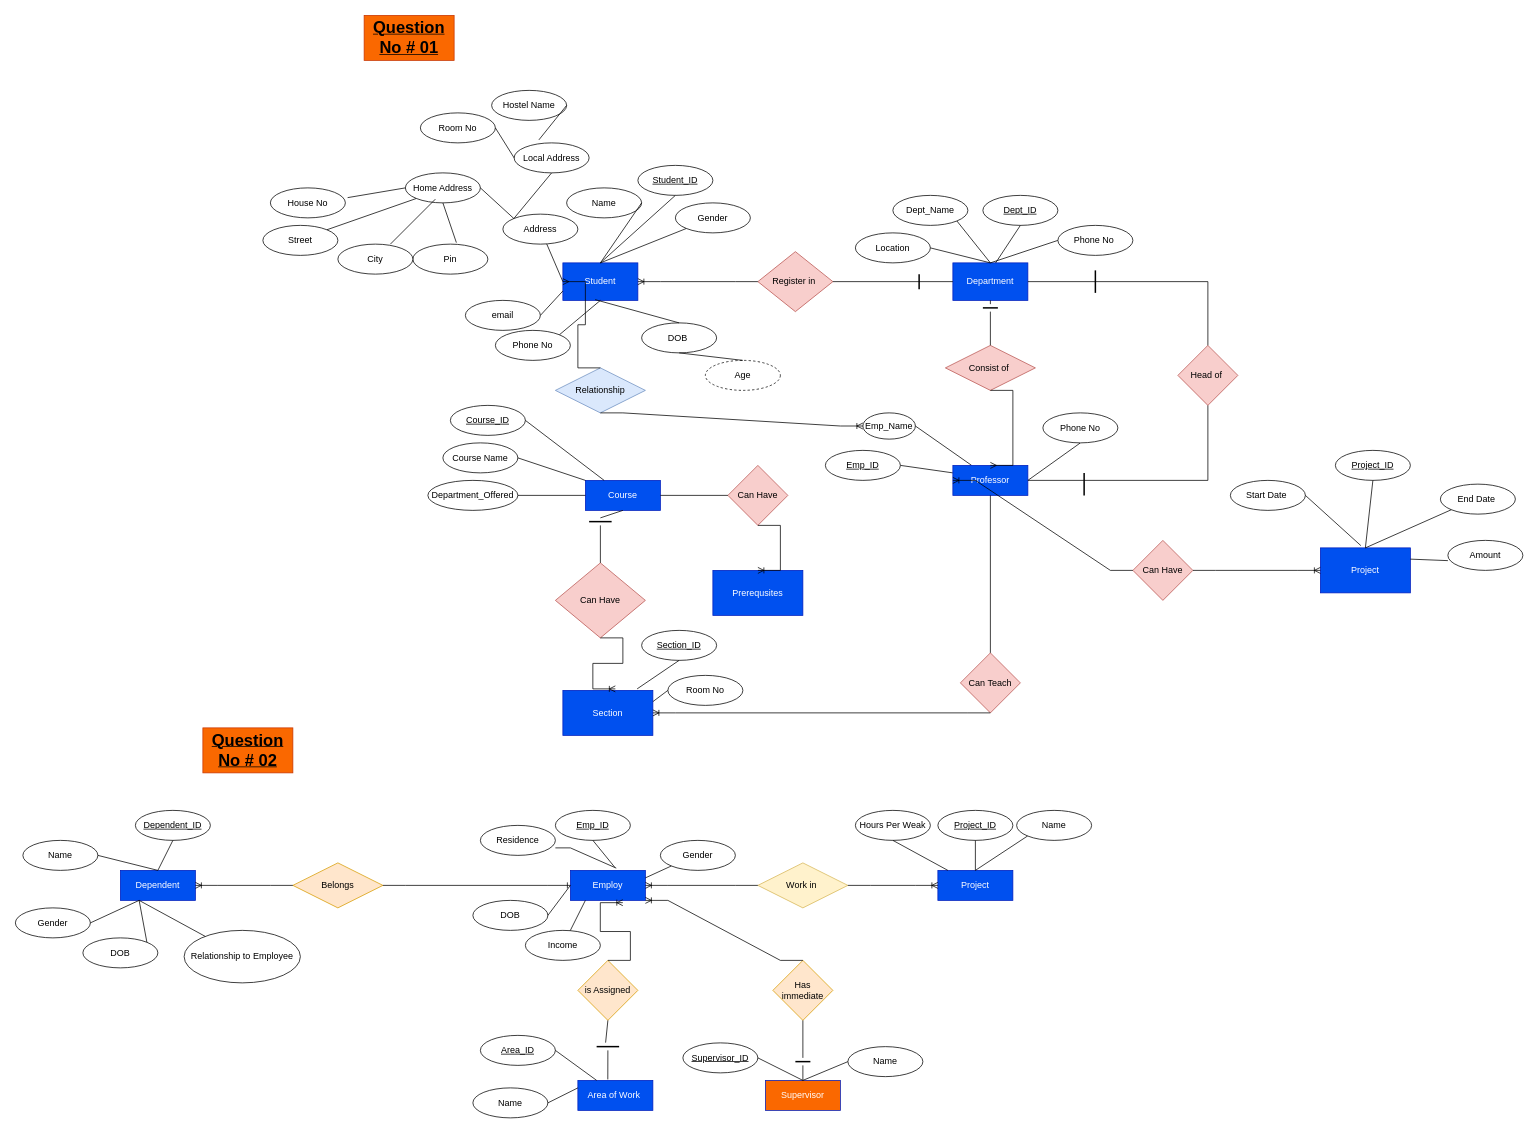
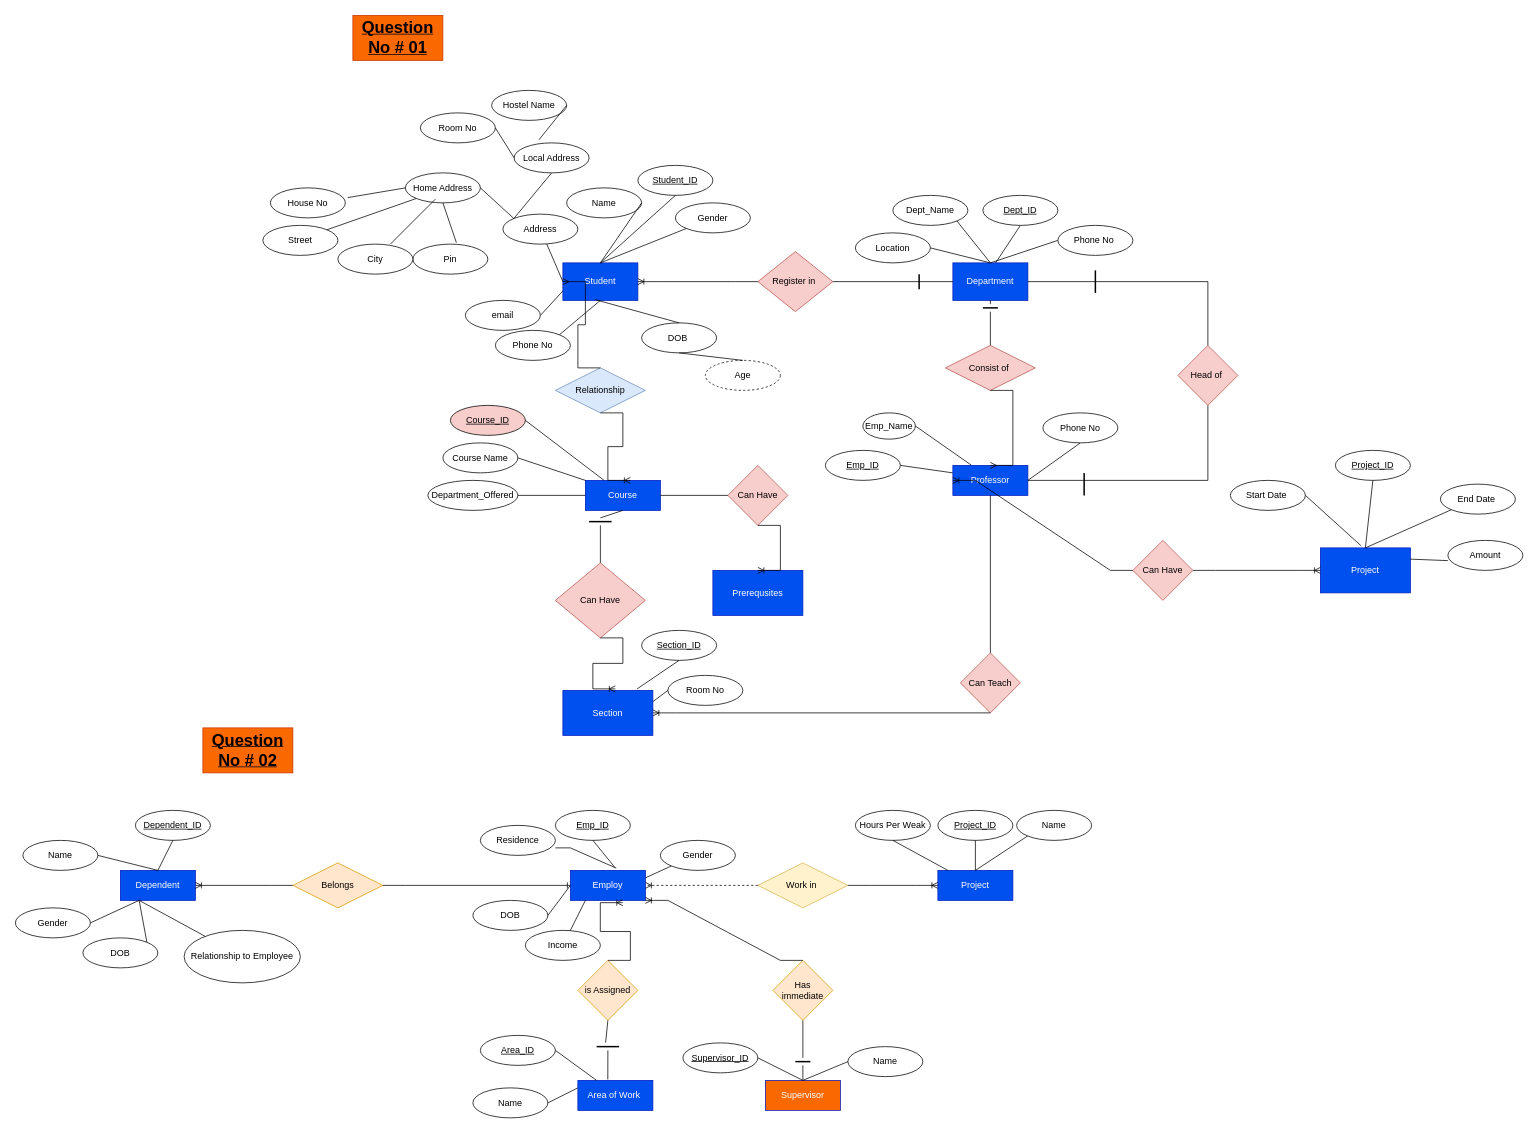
(409, 38) -> (398, 38)
(730, 419) -> (608, 449)
(488, 420) -> (488, 420)
(701, 885) -> (701, 885)
